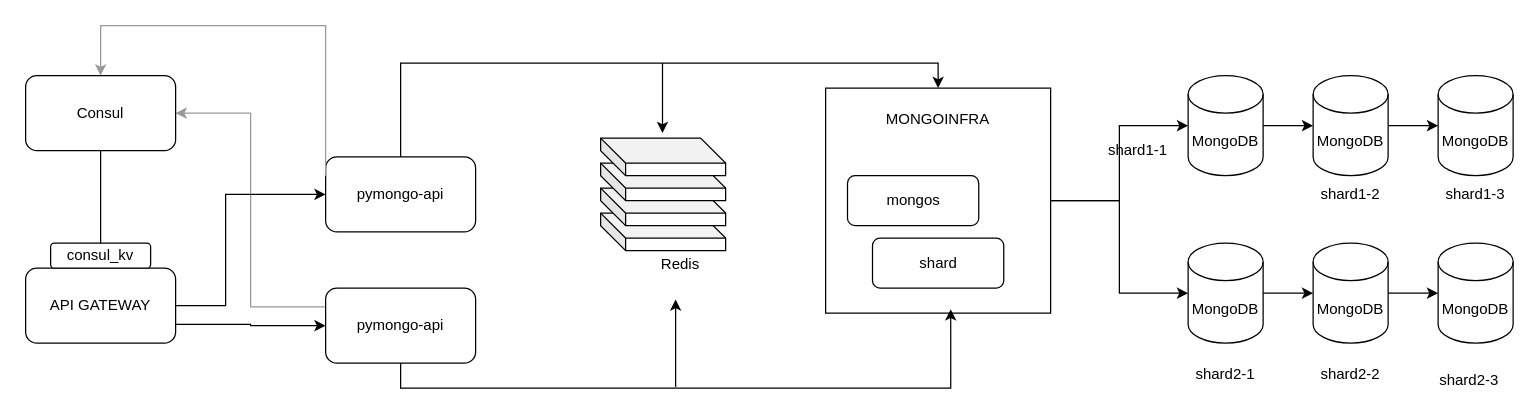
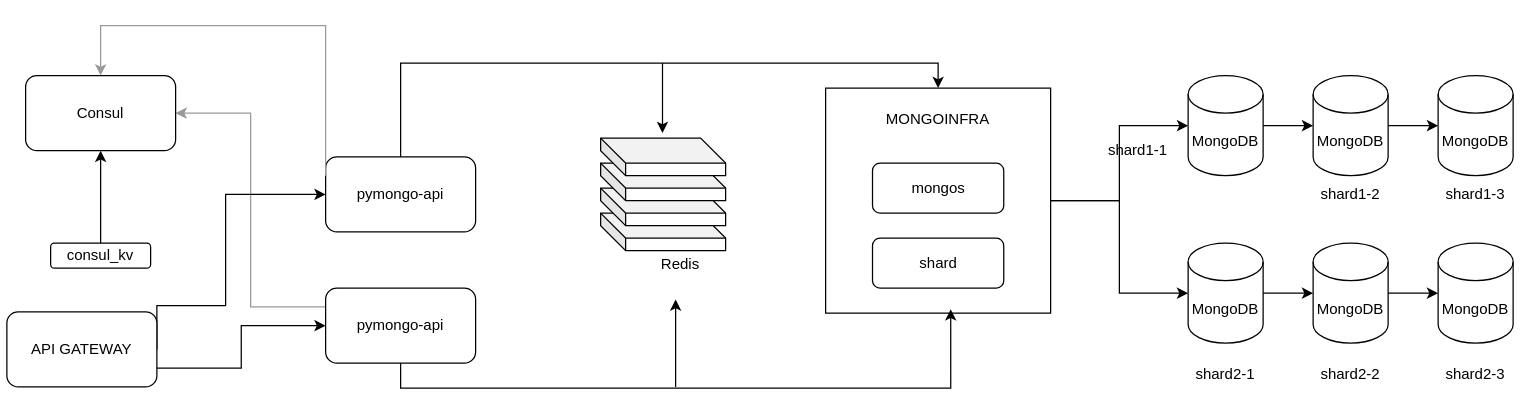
(101, 157) -> (101, 161)
(913, 201) -> (938, 188)
(101, 306) -> (82, 349)
(1469, 381) -> (1476, 374)
